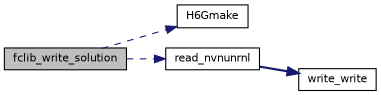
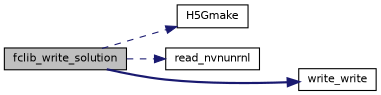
(213, 16) -> (213, 16)
(274, 69) -> (197, 82)
